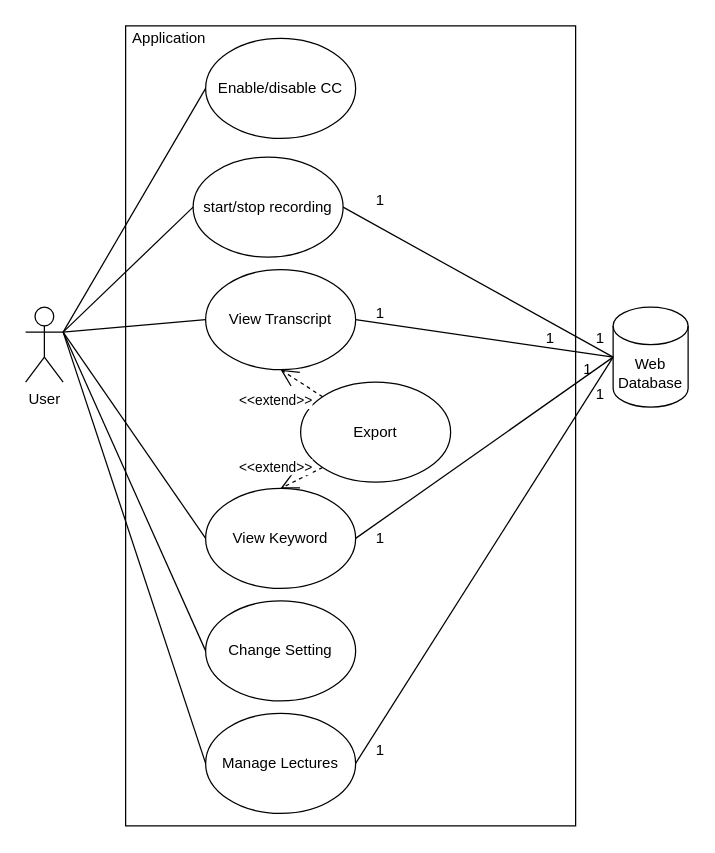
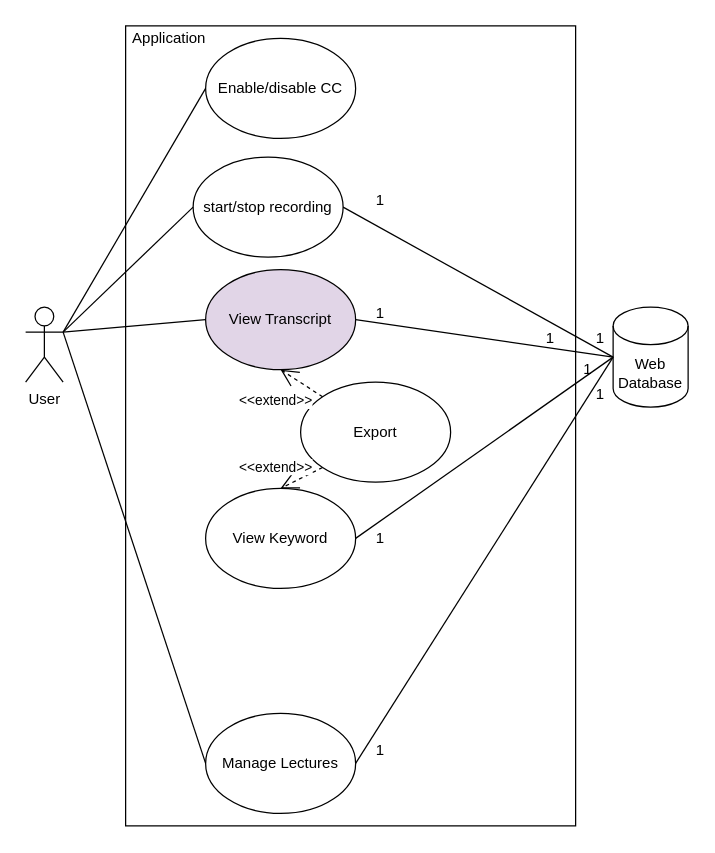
(281, 319) -> (281, 319)
(137, 439) -> none
(138, 499) -> none
(281, 651) -> none
